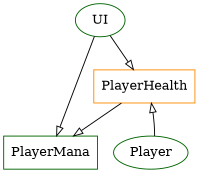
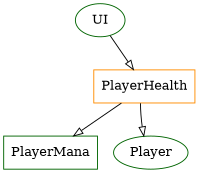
(77, 82) -> none
(154, 124) -> (141, 115)
